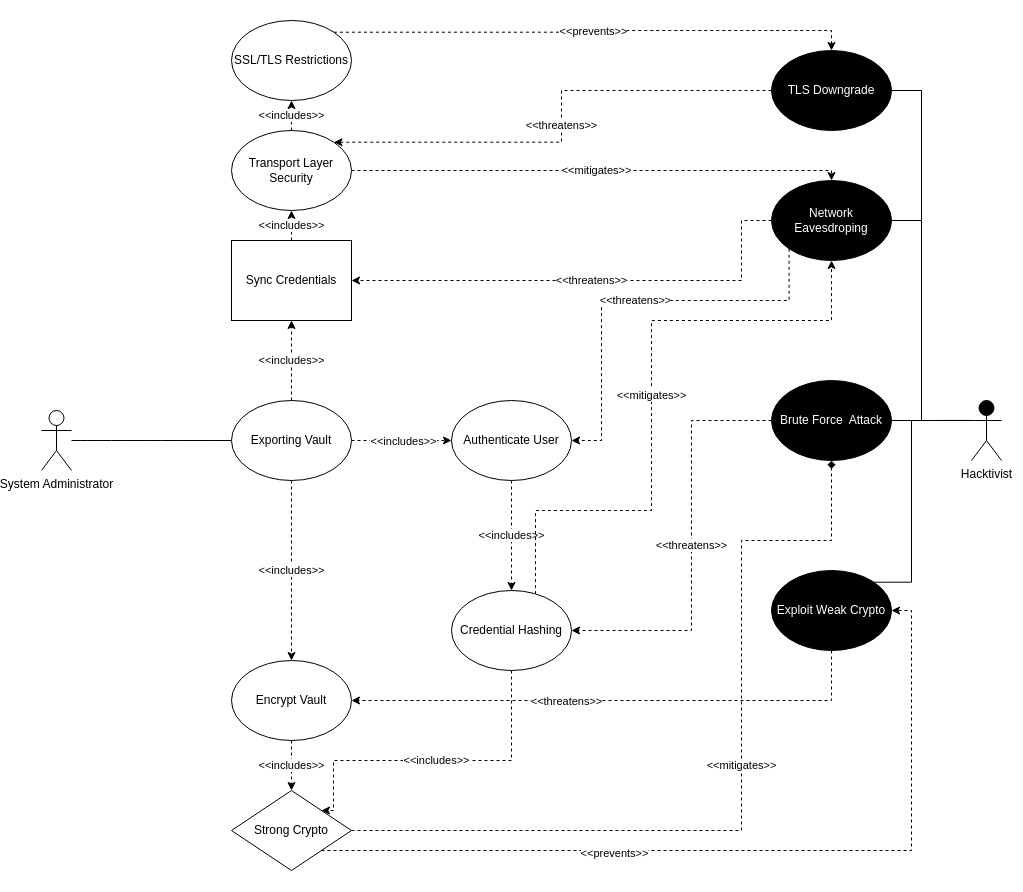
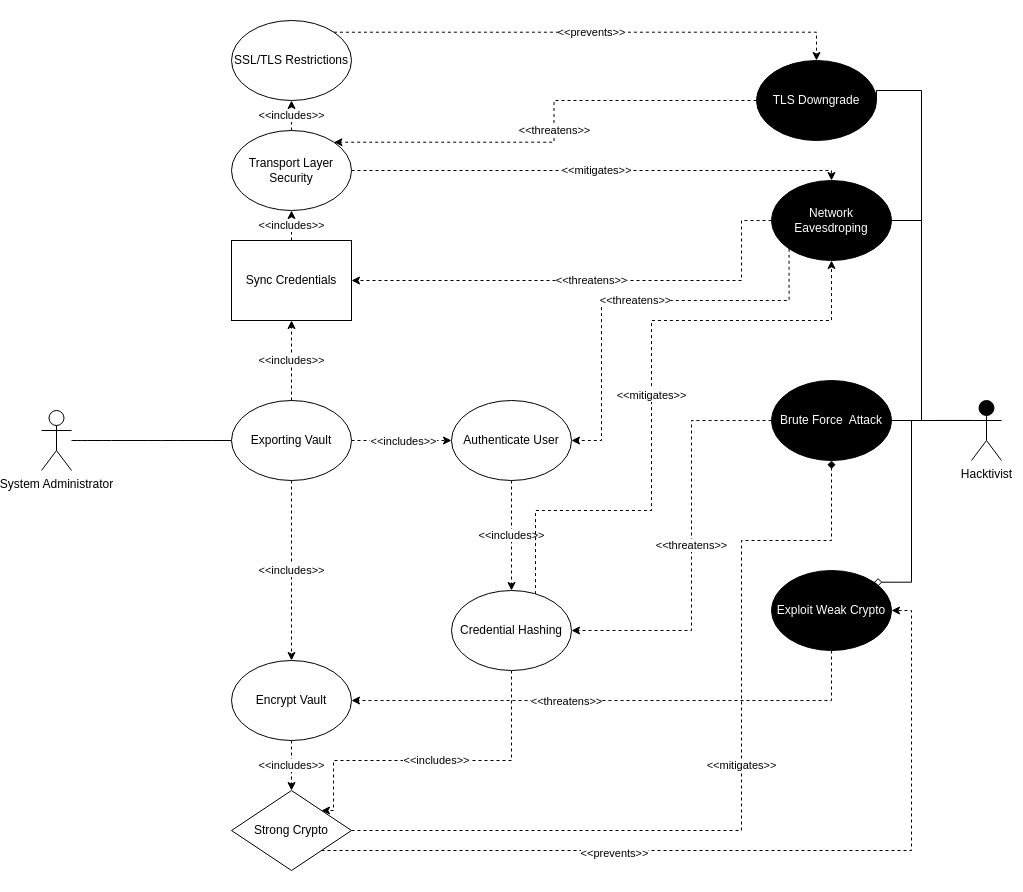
(832, 91) -> (817, 101)
(878, 582) -> (882, 582)
